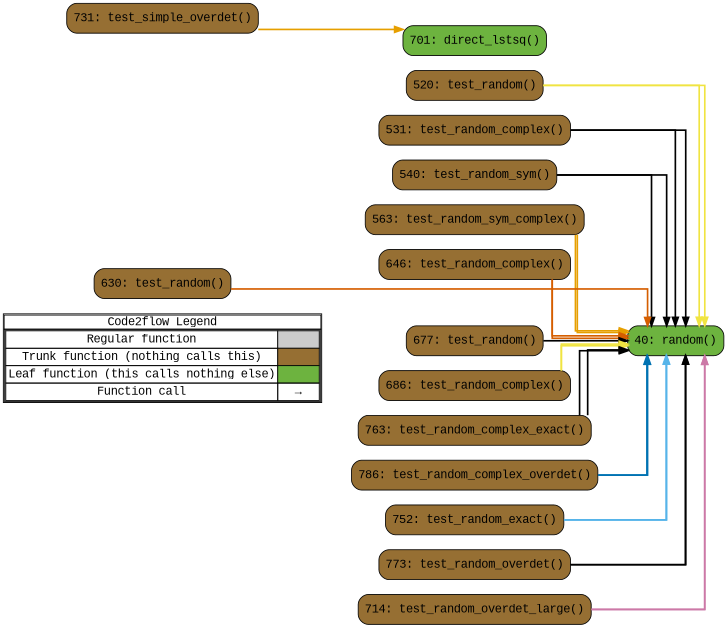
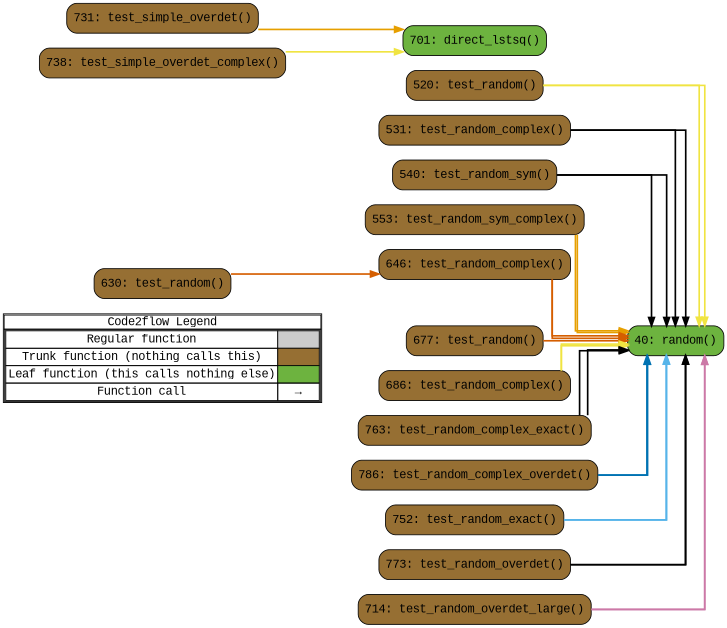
none -> (163, 63)
(475, 220) -> (475, 220)
(454, 289) -> (301, 274)
(581, 341) -> (581, 341)
